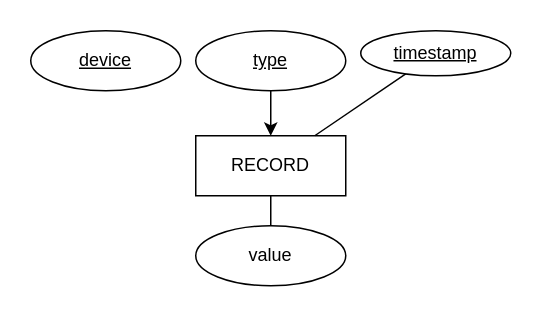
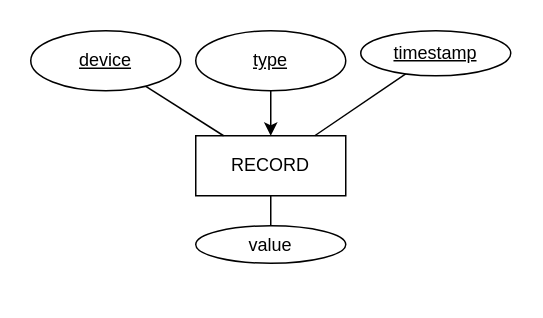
none -> (185, 111)
(271, 256) -> (271, 245)
